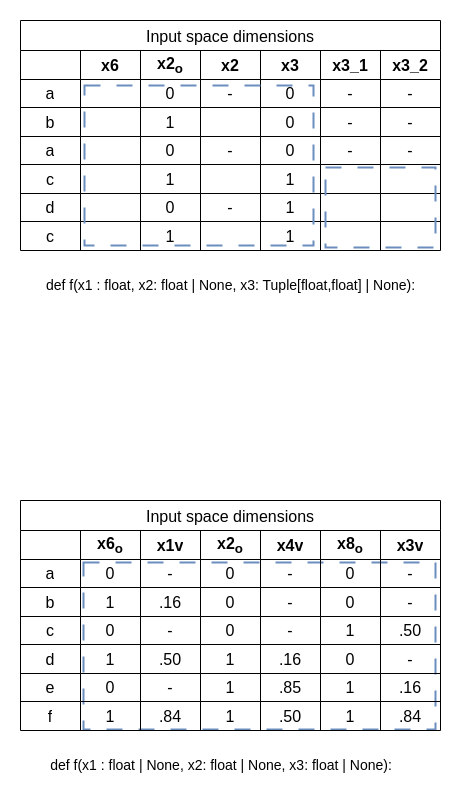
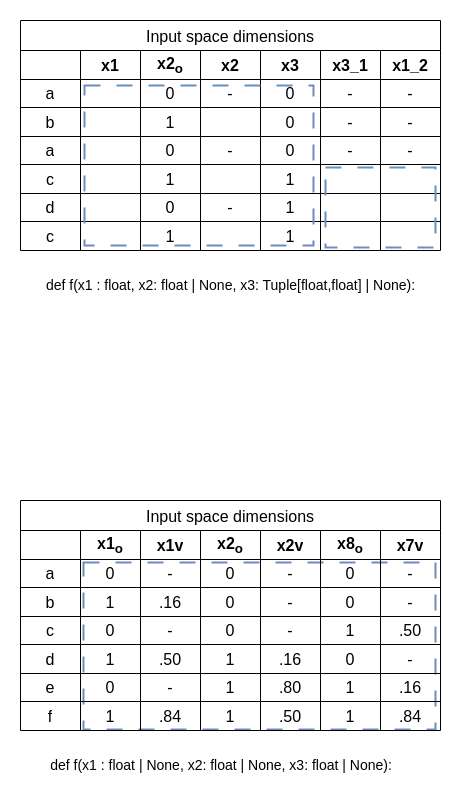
(111, 66) -> (111, 66)
(411, 66) -> (411, 66)
(111, 546) -> (111, 546)
(291, 546) -> (291, 546)
(411, 546) -> (411, 546)
(291, 688) -> (291, 688)
